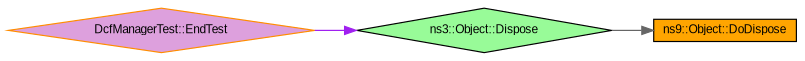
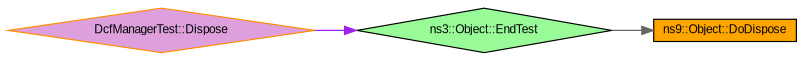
(161, 30) -> (161, 30)
(484, 30) -> (484, 30)
